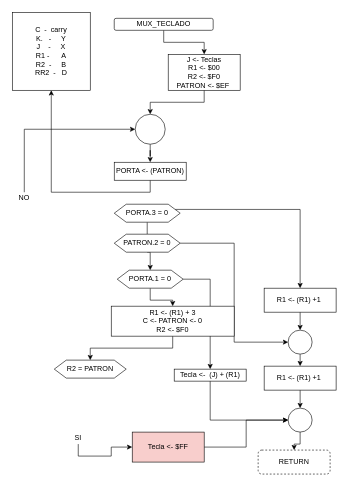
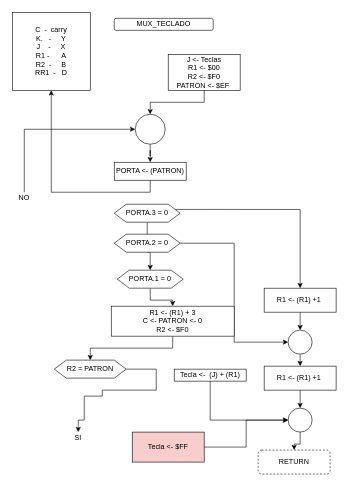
(204, 44) -> none
(51, 51) -> (51, 51)
(147, 243) -> (147, 243)
(210, 363) -> none
none -> (78, 422)
(78, 455) -> none
